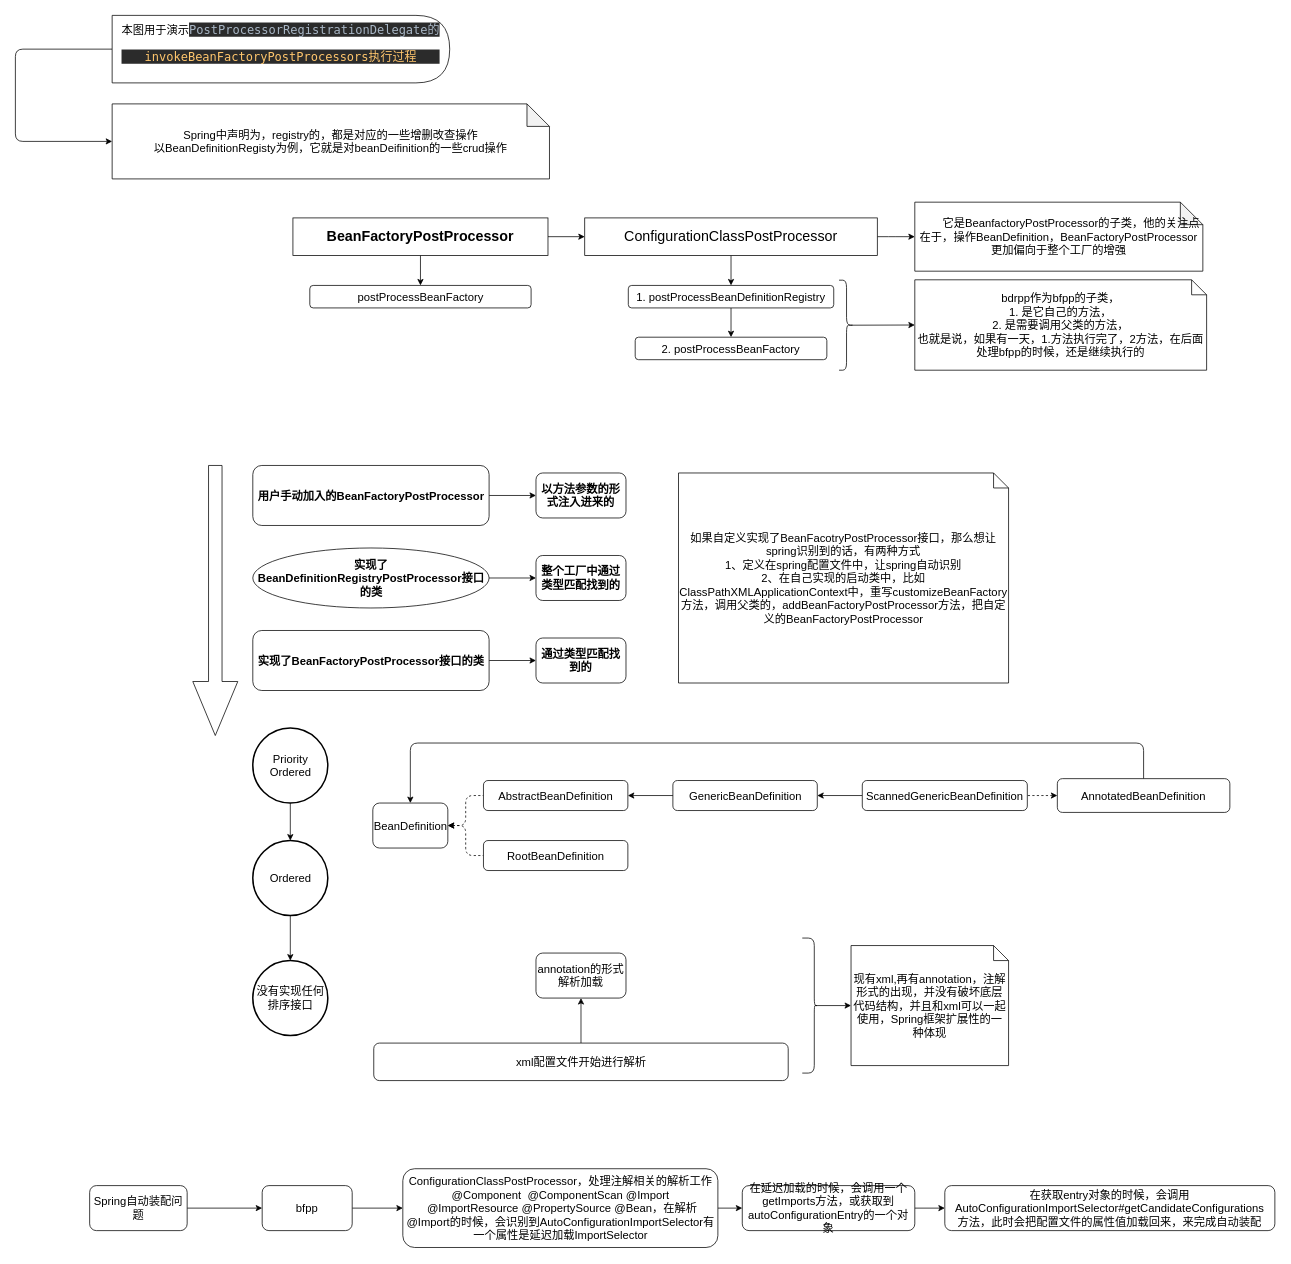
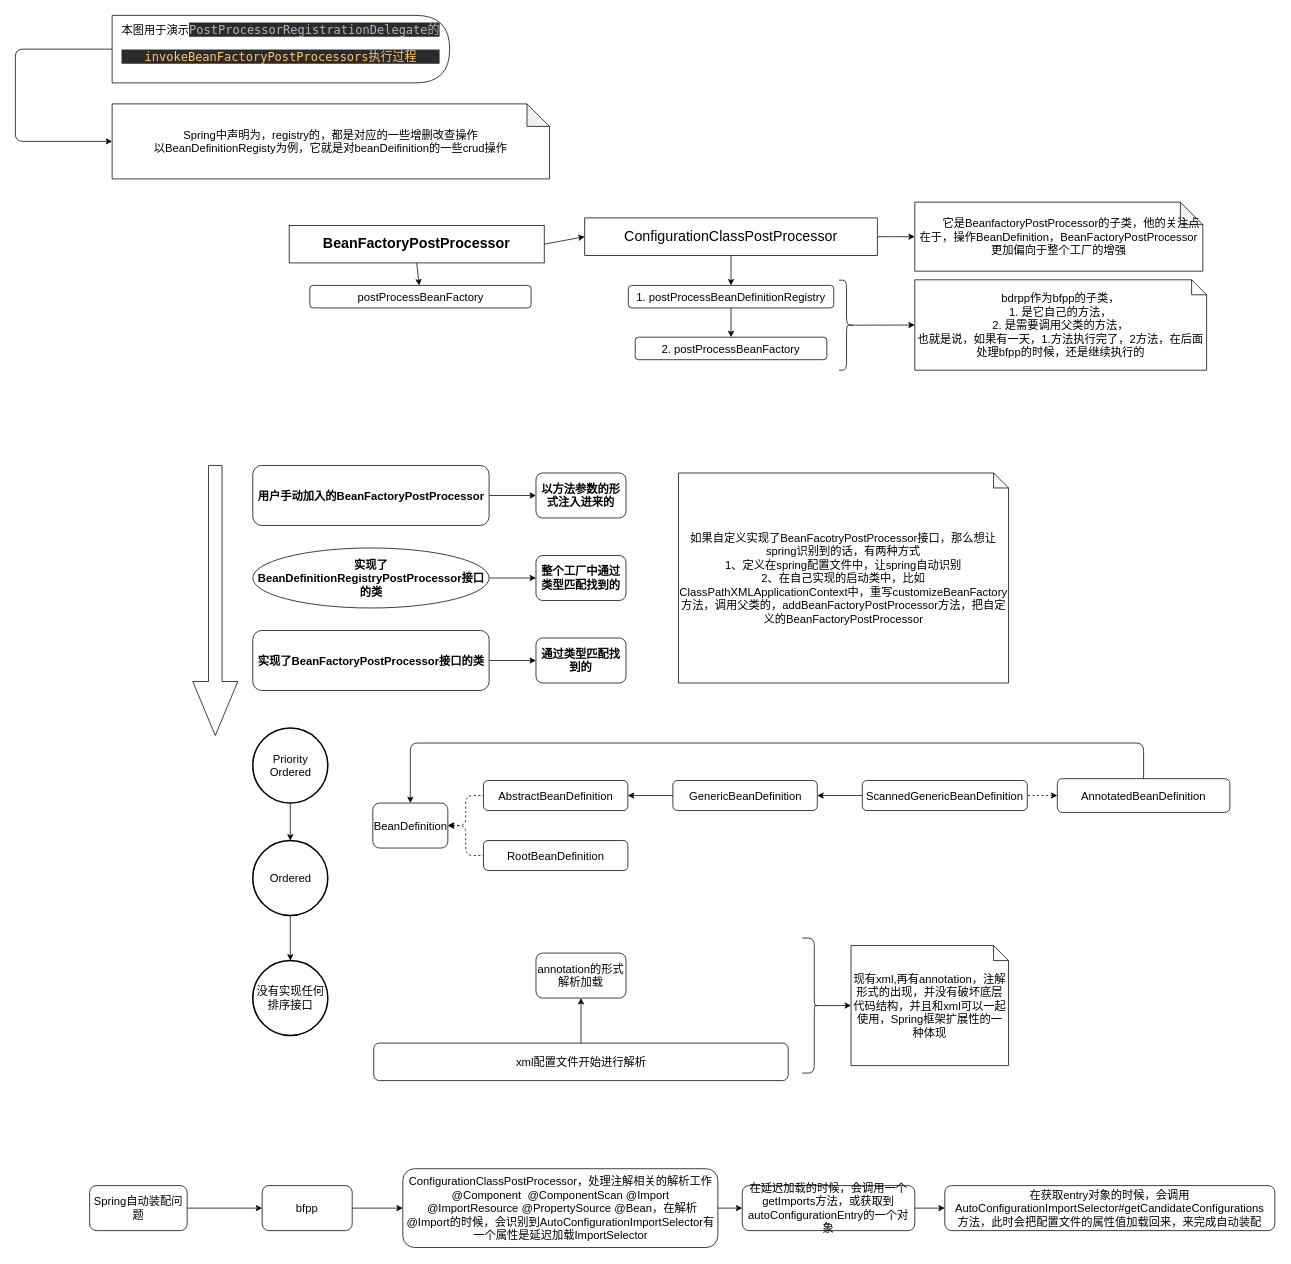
(420, 237) -> (417, 244)
